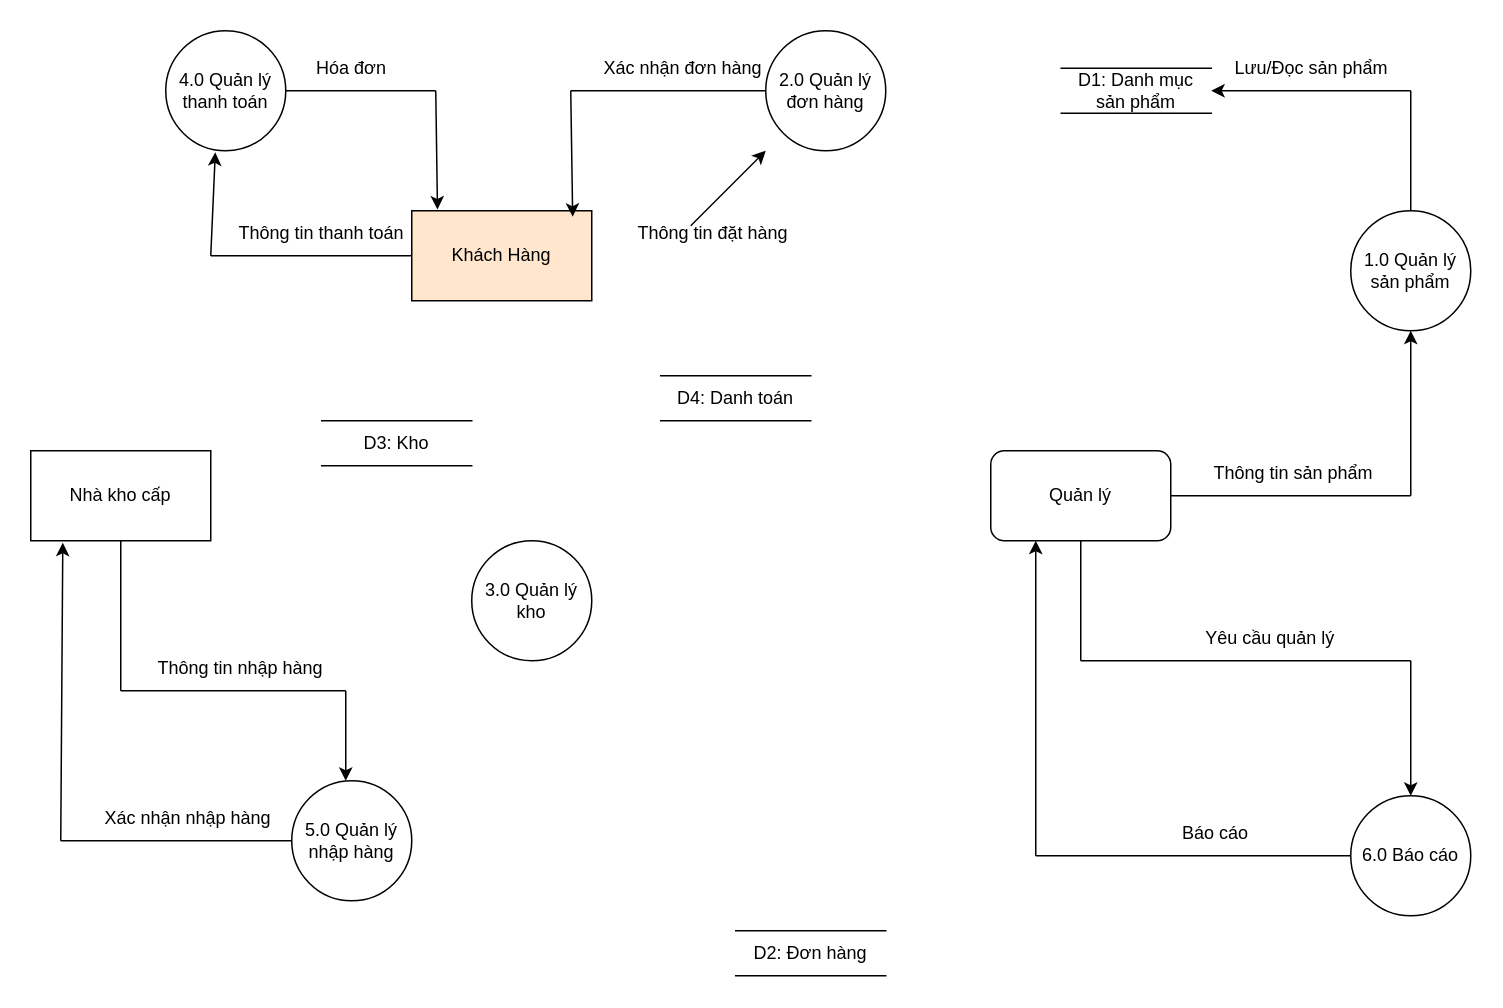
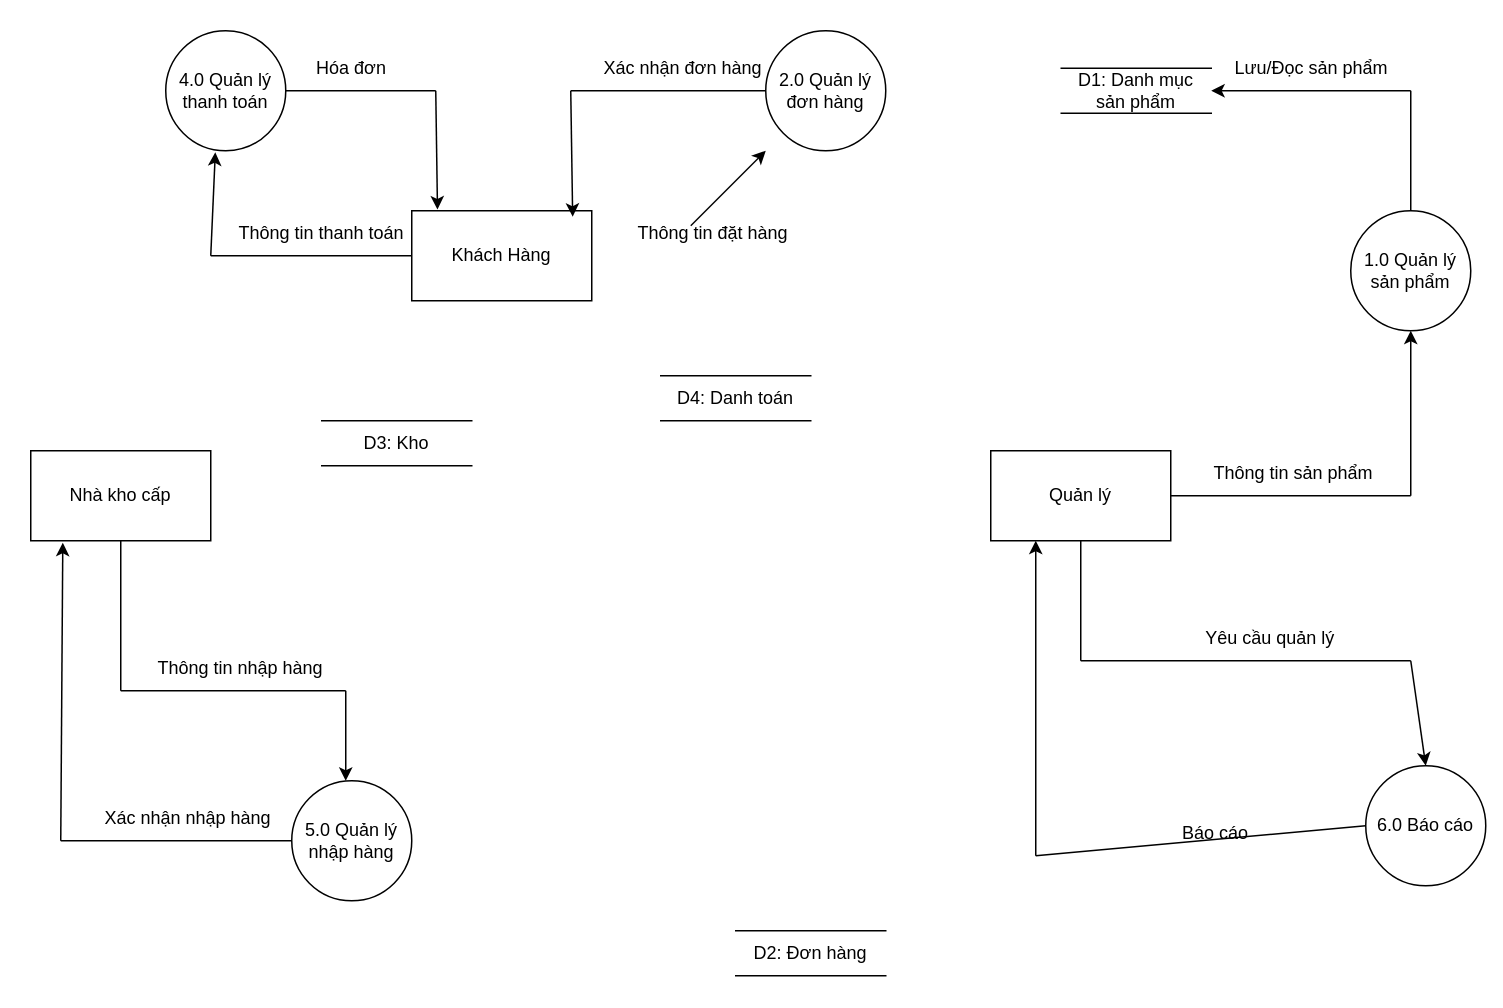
(502, 256) -> (502, 256)
(1081, 496) -> (1081, 496)
(532, 601) -> none
(1411, 856) -> (1426, 826)
